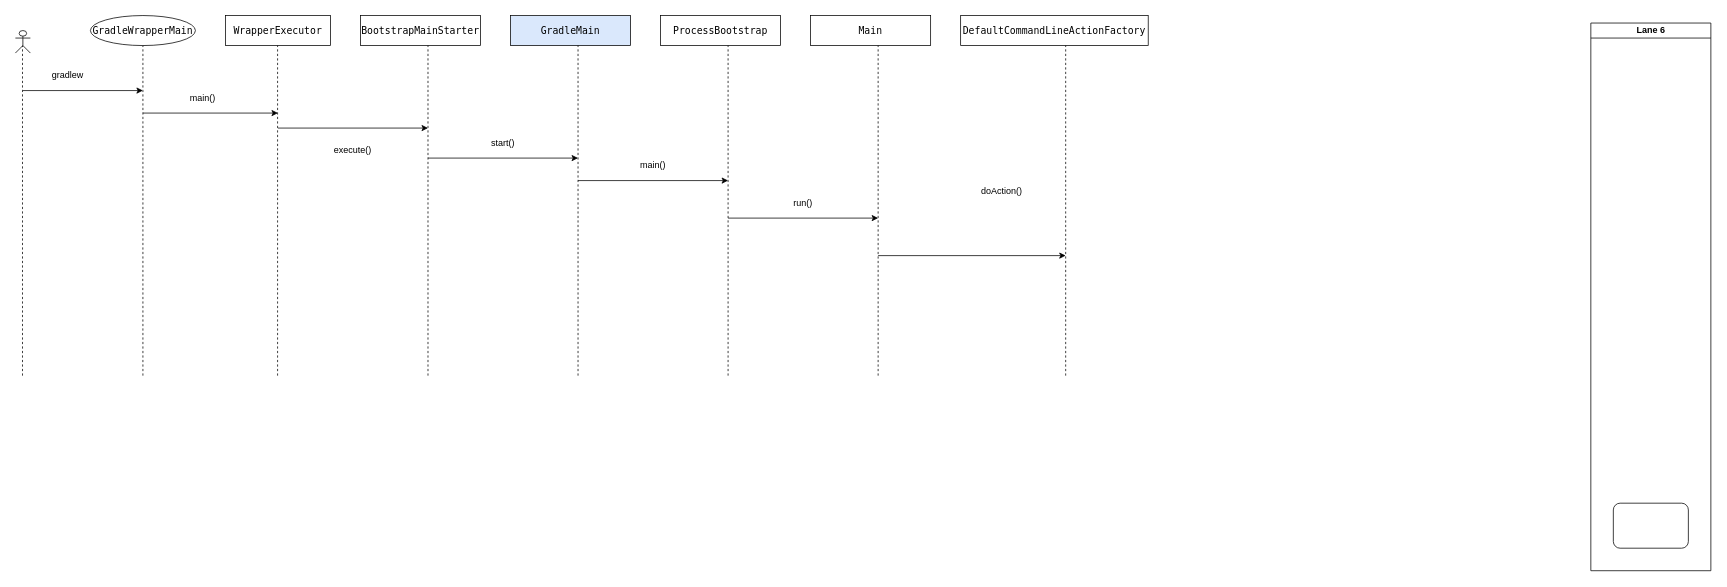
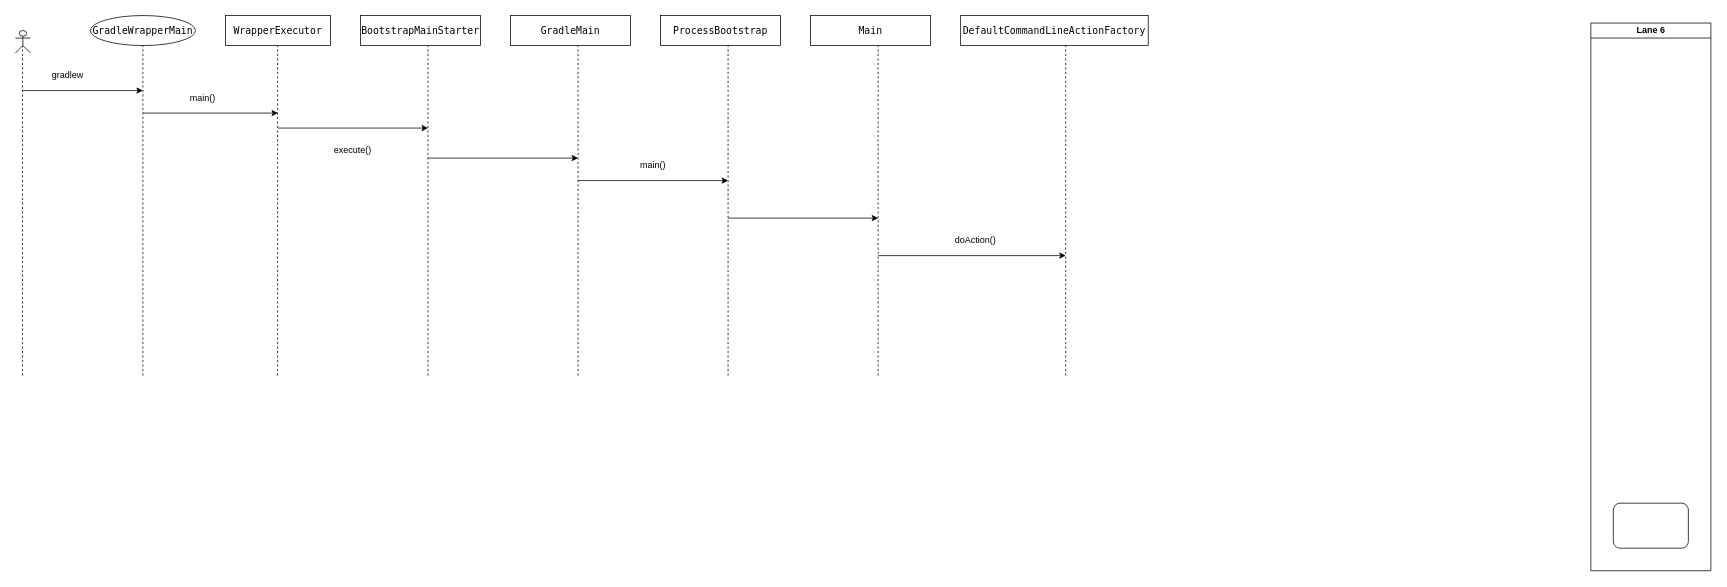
(570, 30) -> (570, 30)
(503, 143) -> none
(1002, 192) -> (975, 240)
(803, 203) -> none
